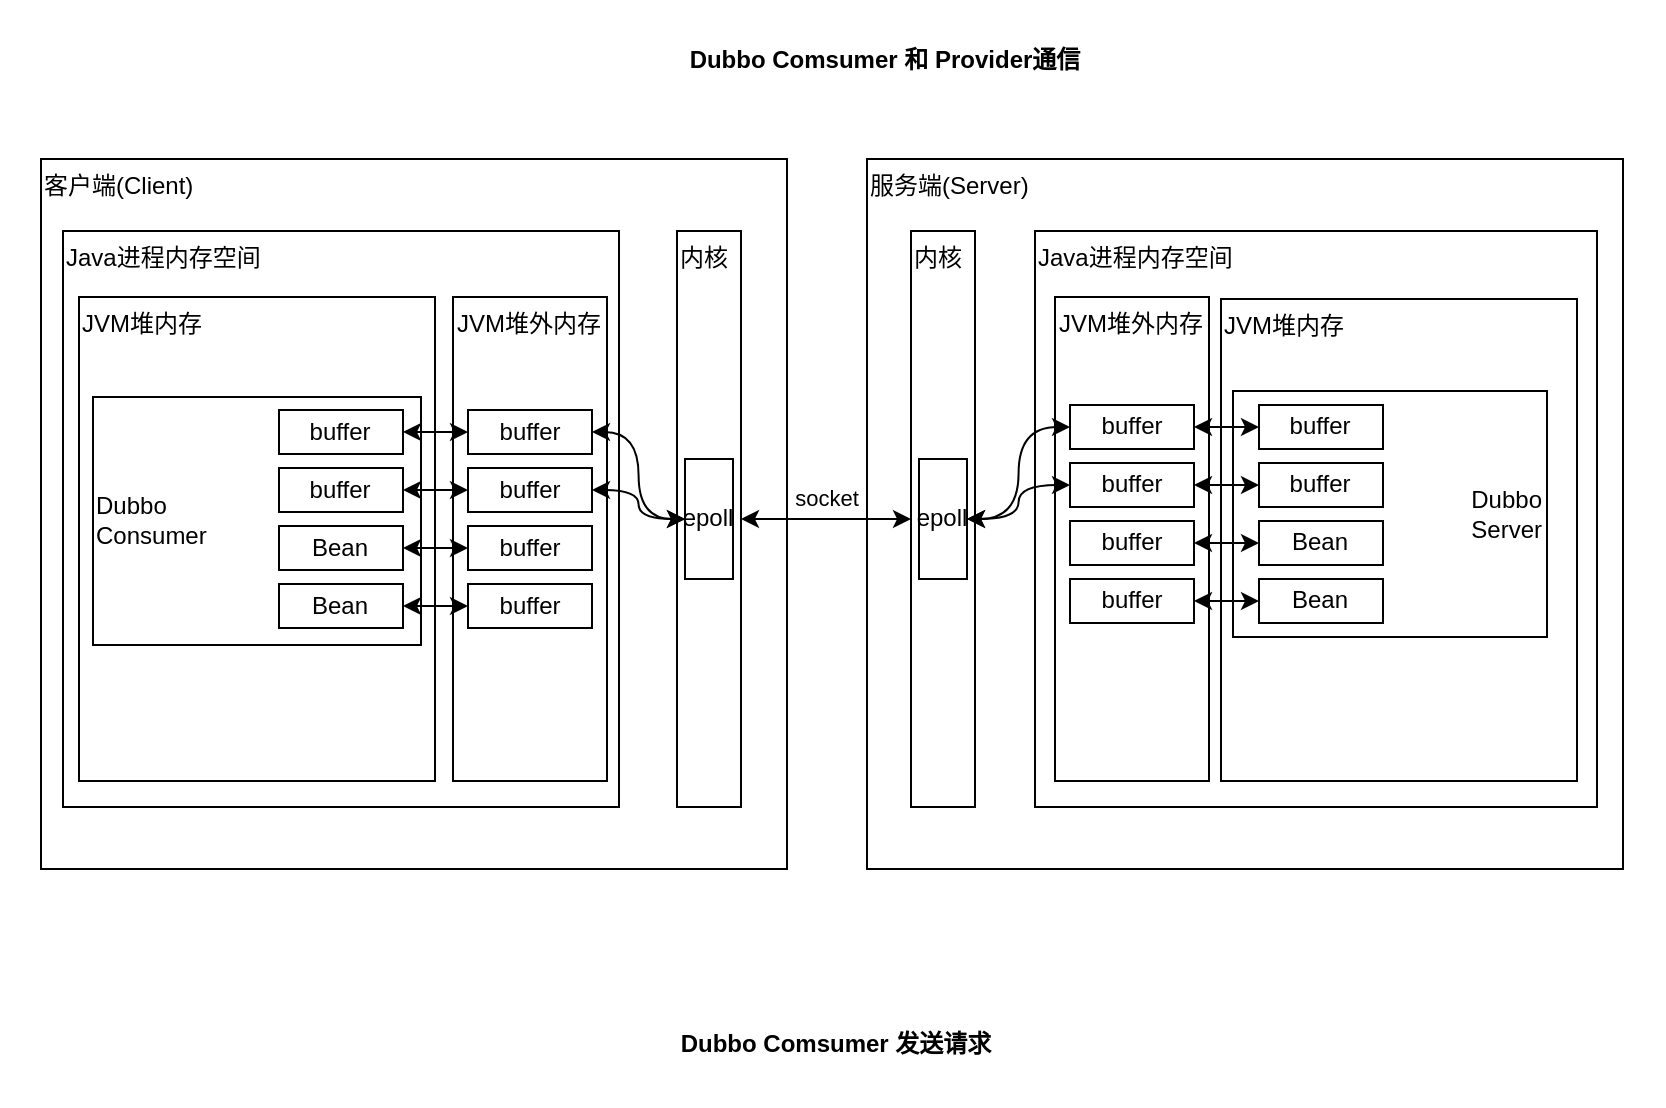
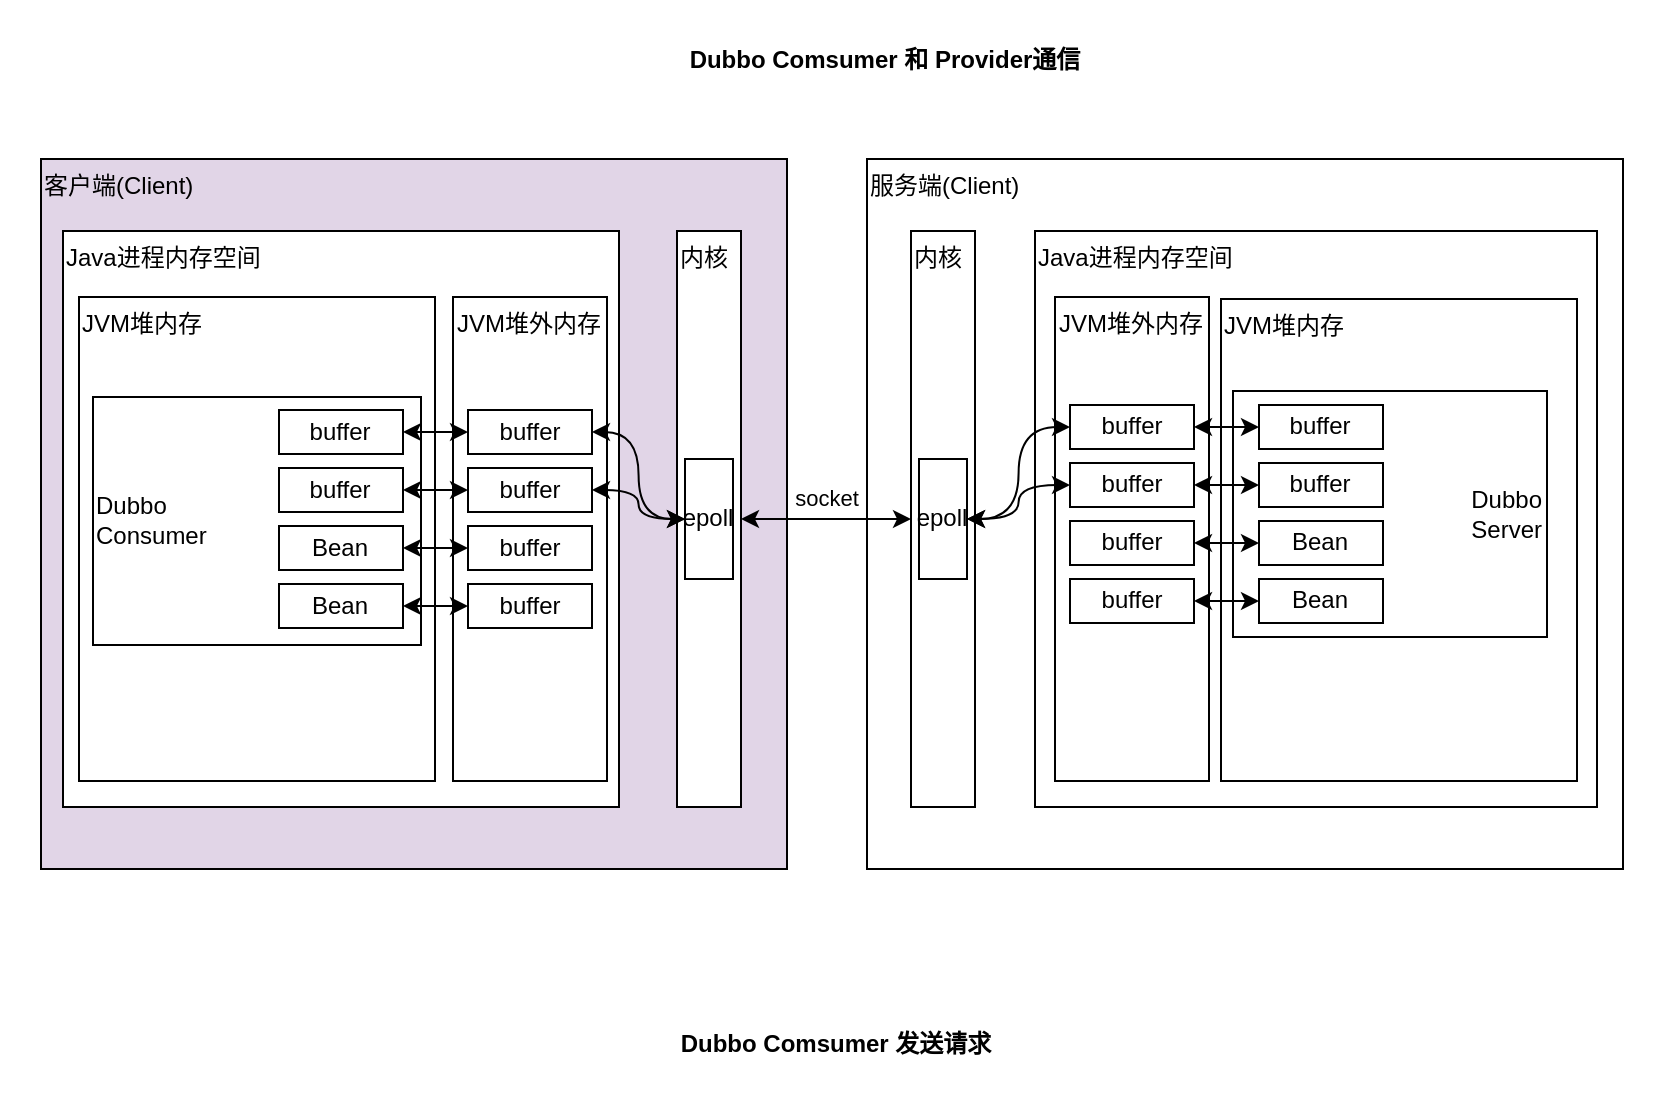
(129, 187) -> (129, 187)
(961, 187) -> (955, 187)
